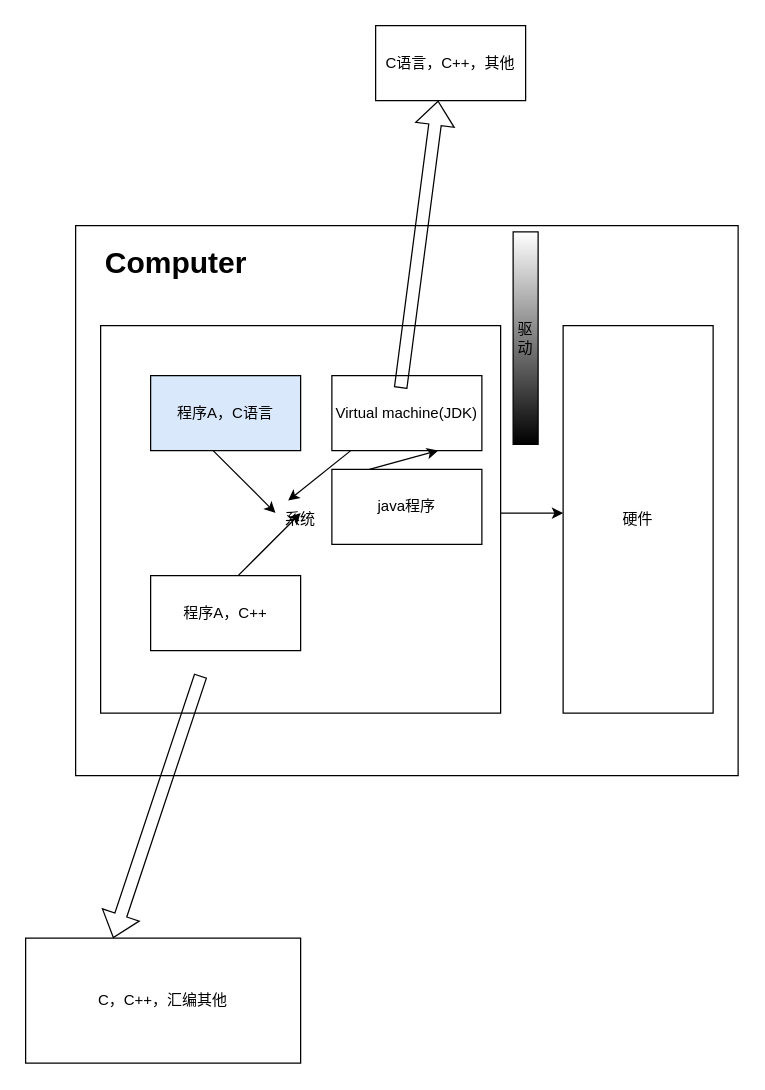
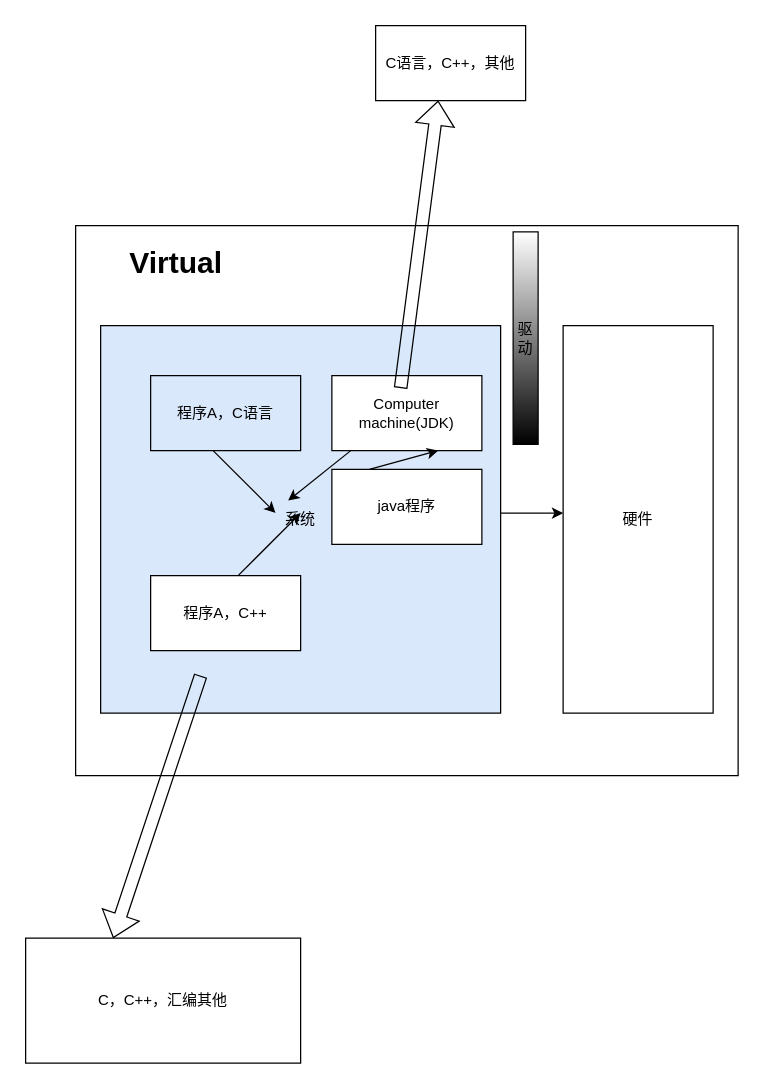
(176, 263) -> (176, 263)
(407, 413) -> (407, 413)
(301, 519) -> (301, 519)
